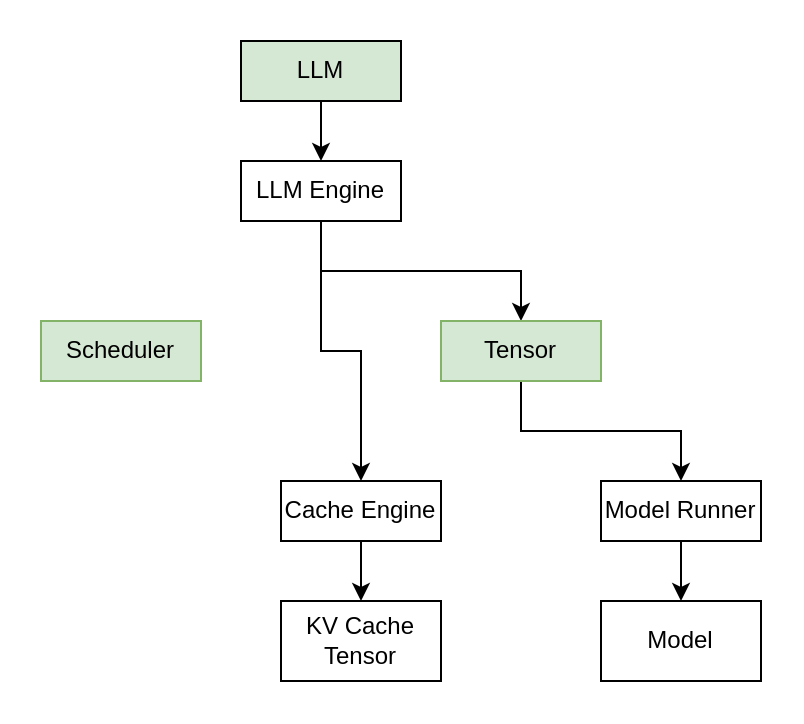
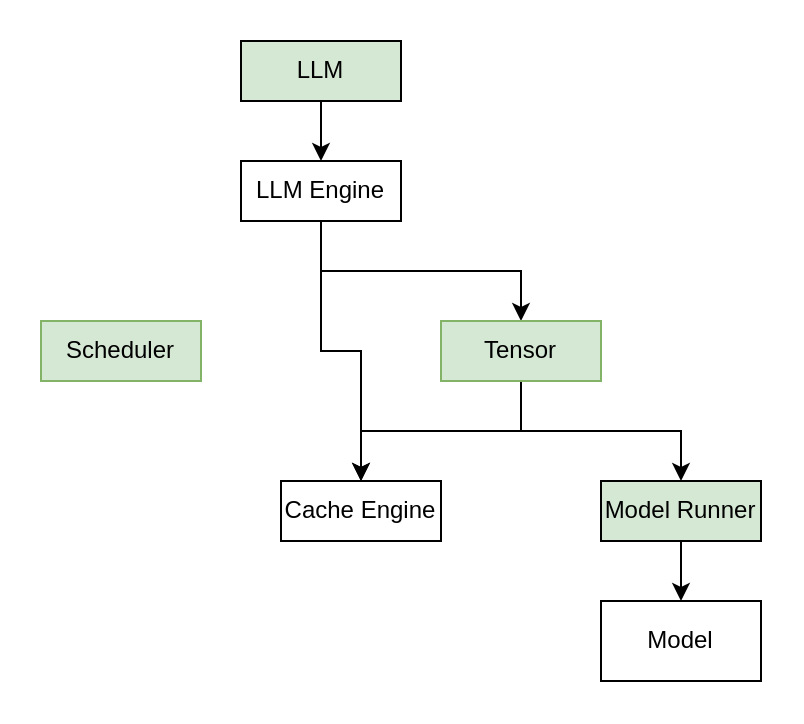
none -> (442, 431)
(681, 511) -> (681, 511)
(361, 564) -> none
(361, 641) -> none
